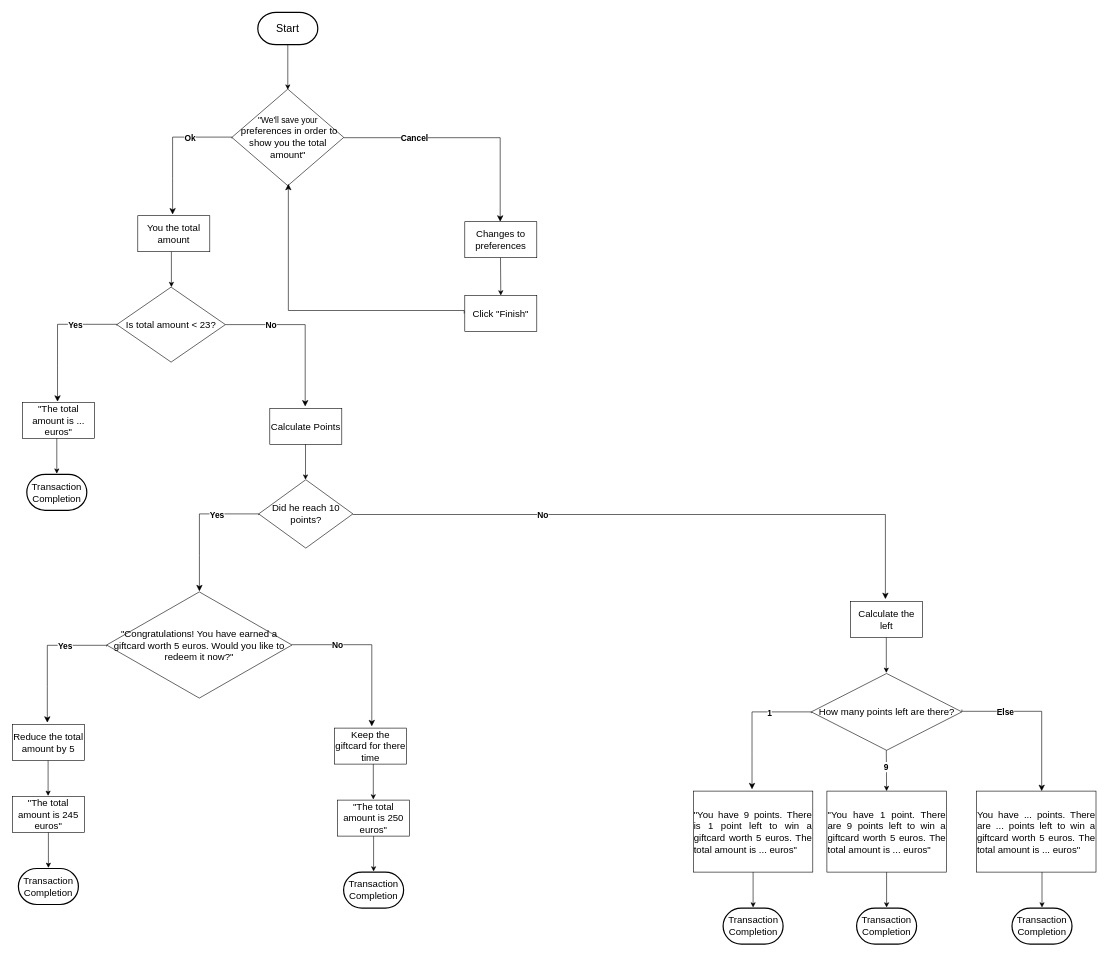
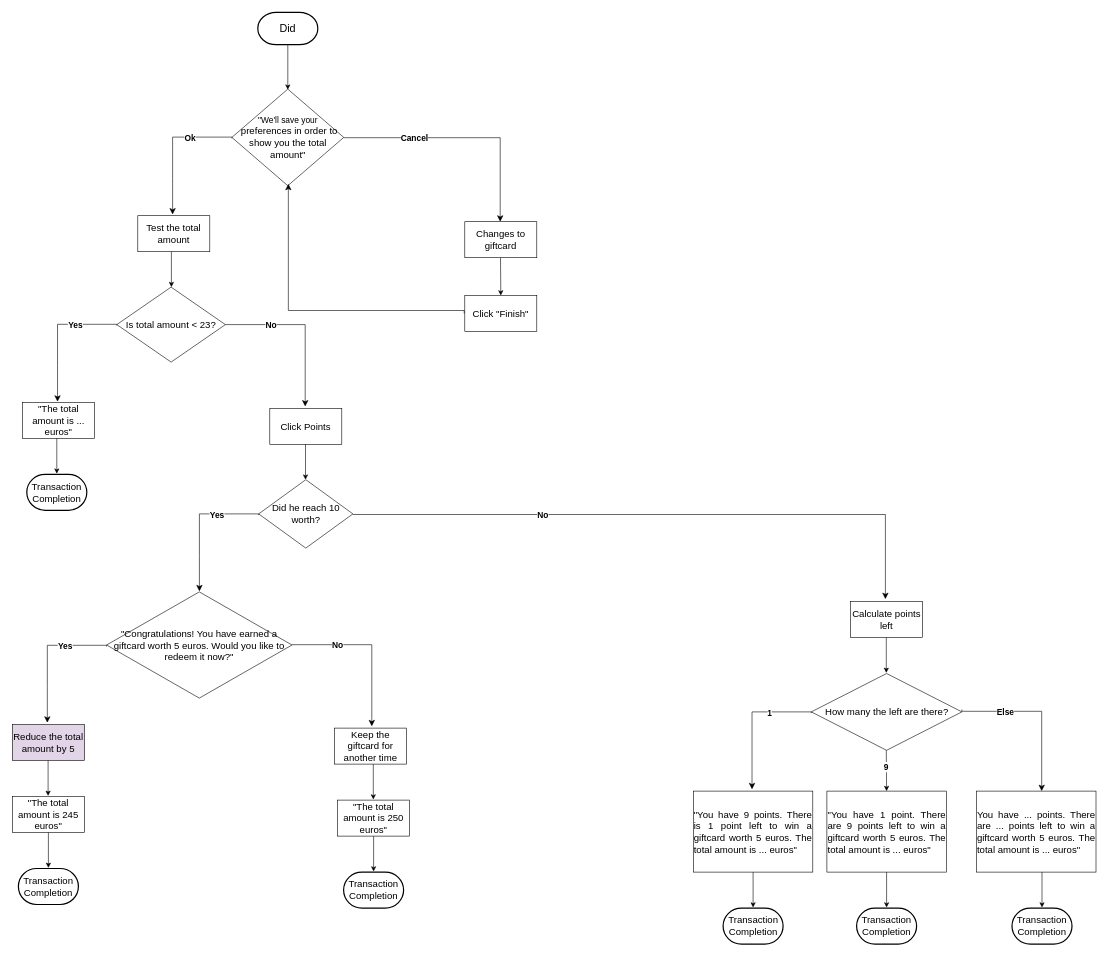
(288, 29) -> (288, 29)
(174, 234) -> (174, 234)
(501, 240) -> (501, 240)
(306, 426) -> (306, 426)
(306, 514) -> (306, 514)
(887, 620) -> (887, 620)
(887, 712) -> (887, 712)
(48, 743) -> (48, 743)
(371, 746) -> (371, 746)
